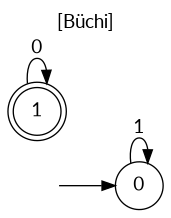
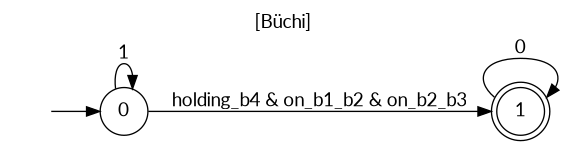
none -> (313, 111)
